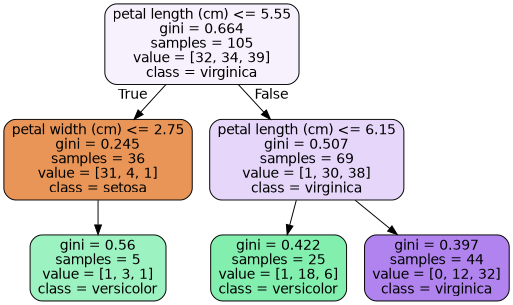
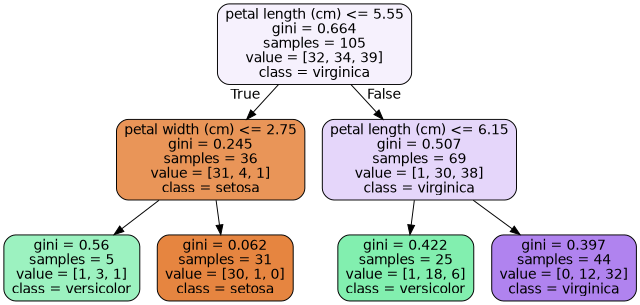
none -> (225, 268)
